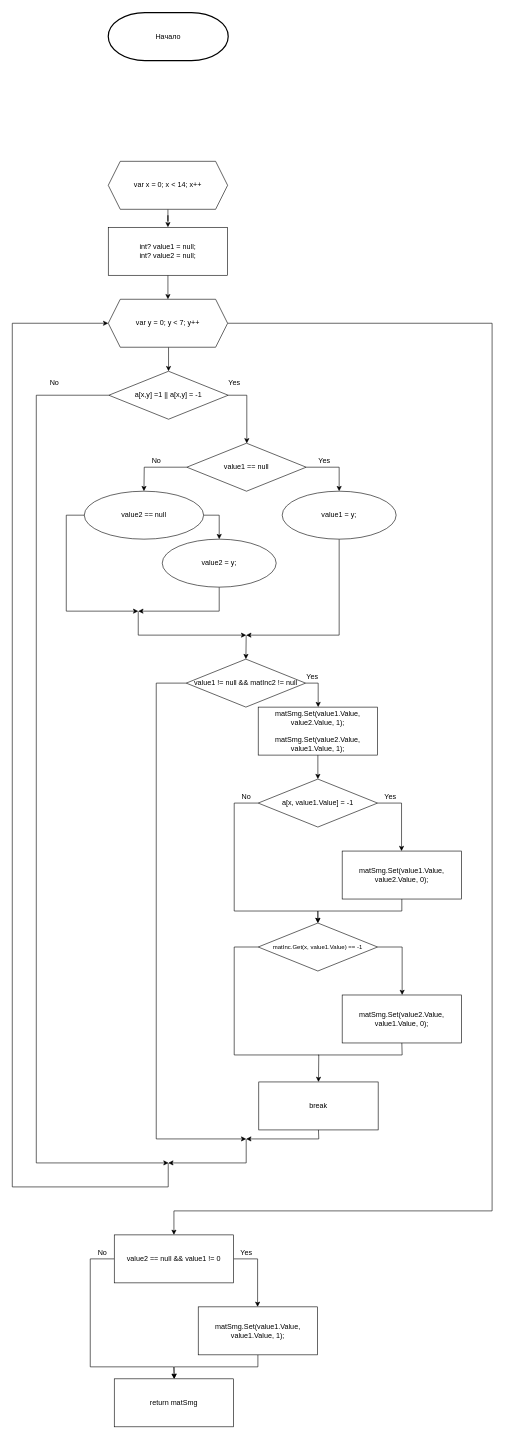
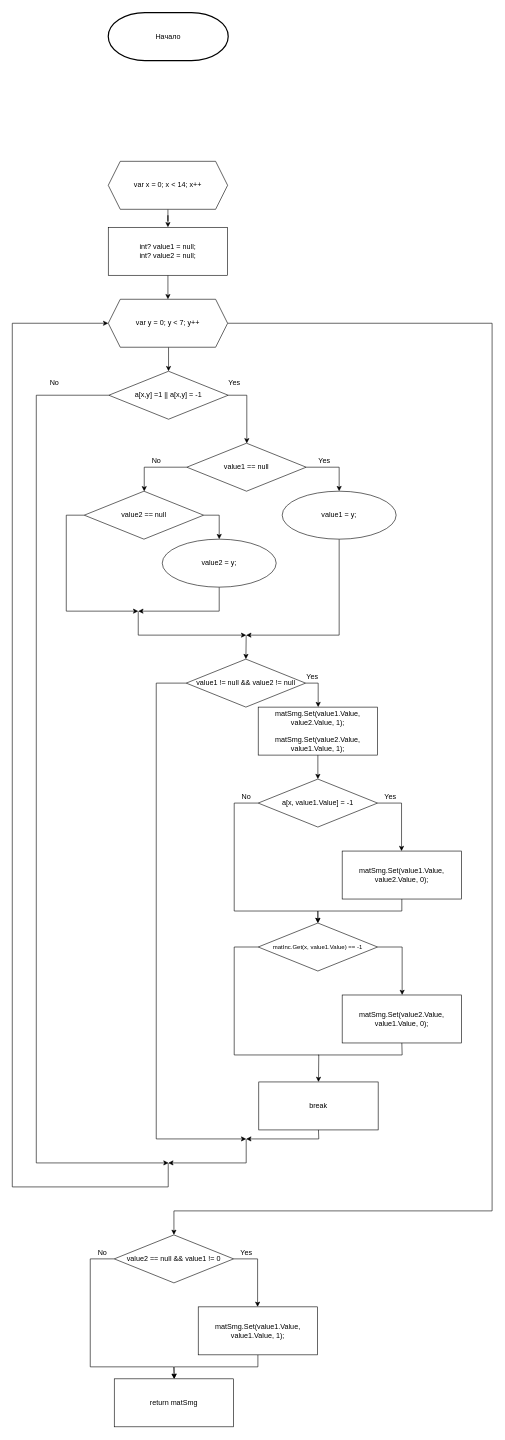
(144, 515) -> (144, 515)
(246, 683) -> (246, 683)
(174, 1259) -> (174, 1259)
